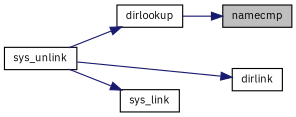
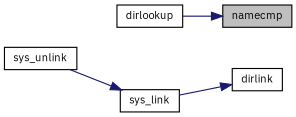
(90, 39) -> none
(149, 69) -> (200, 91)
